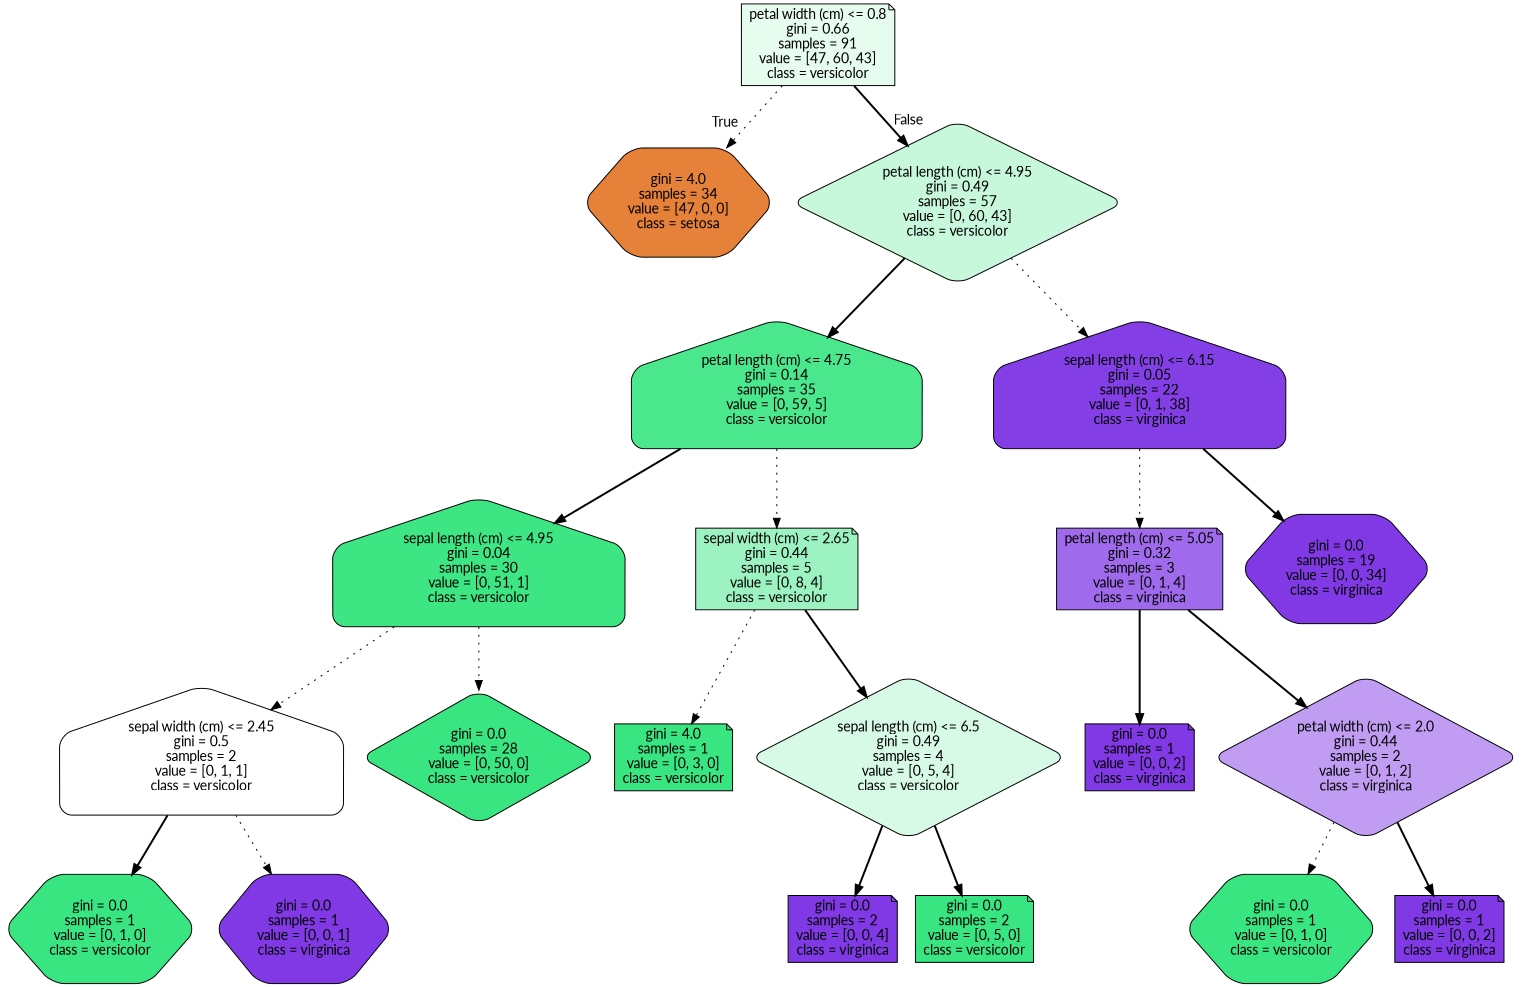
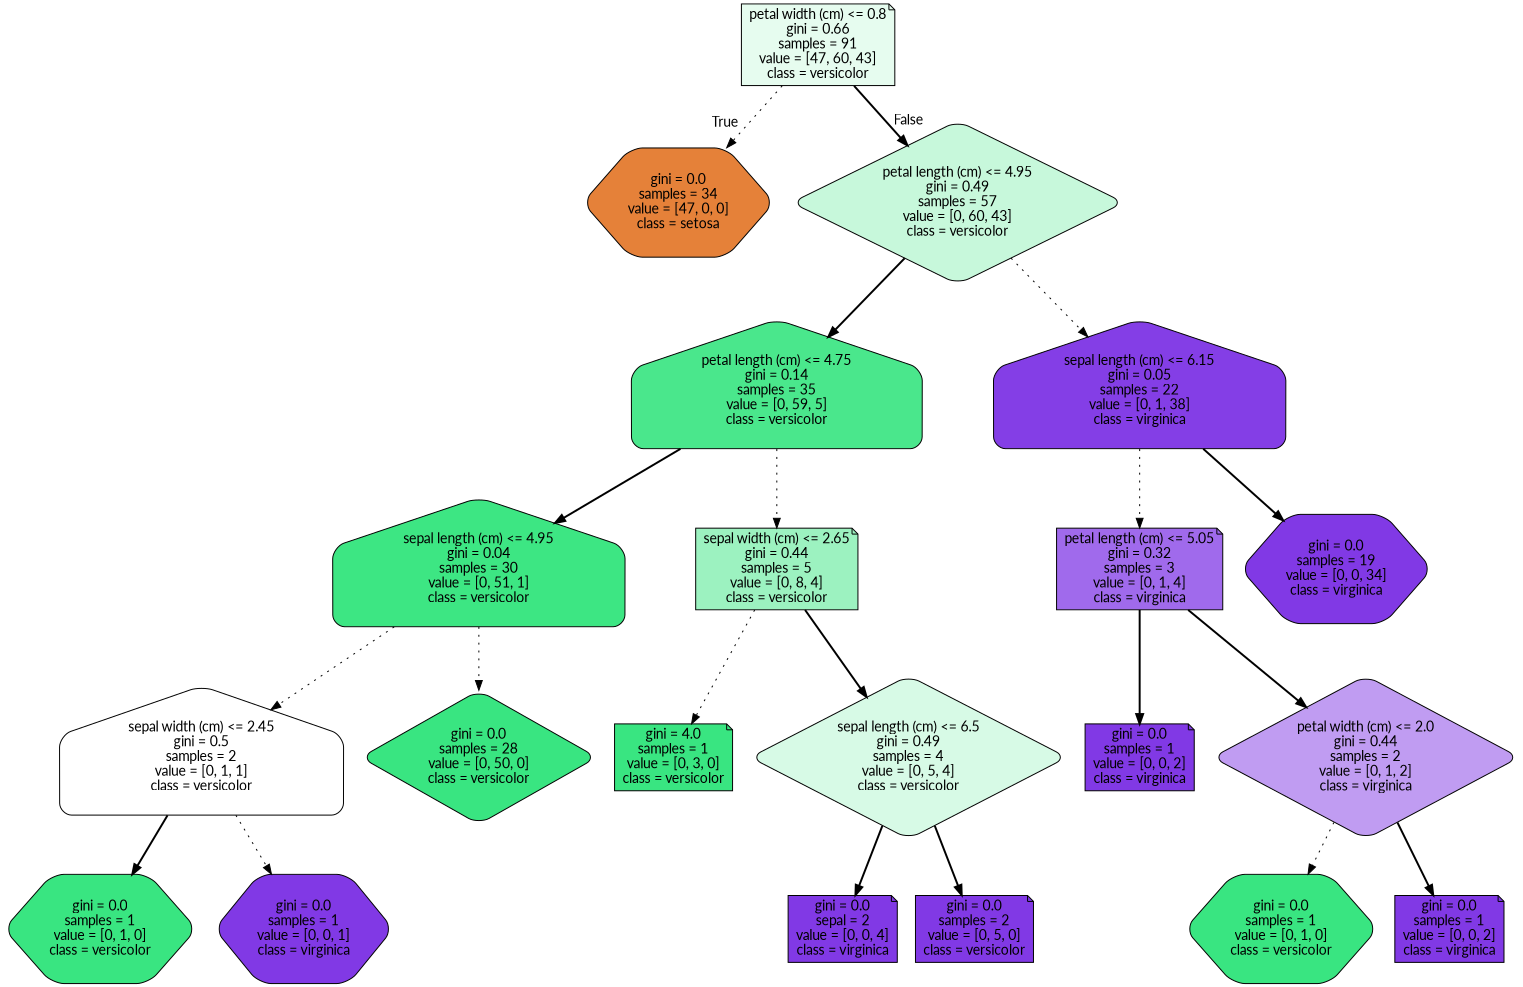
(678, 203) -> (678, 203)
(843, 929) -> (843, 929)
(974, 929) -> (974, 929)
